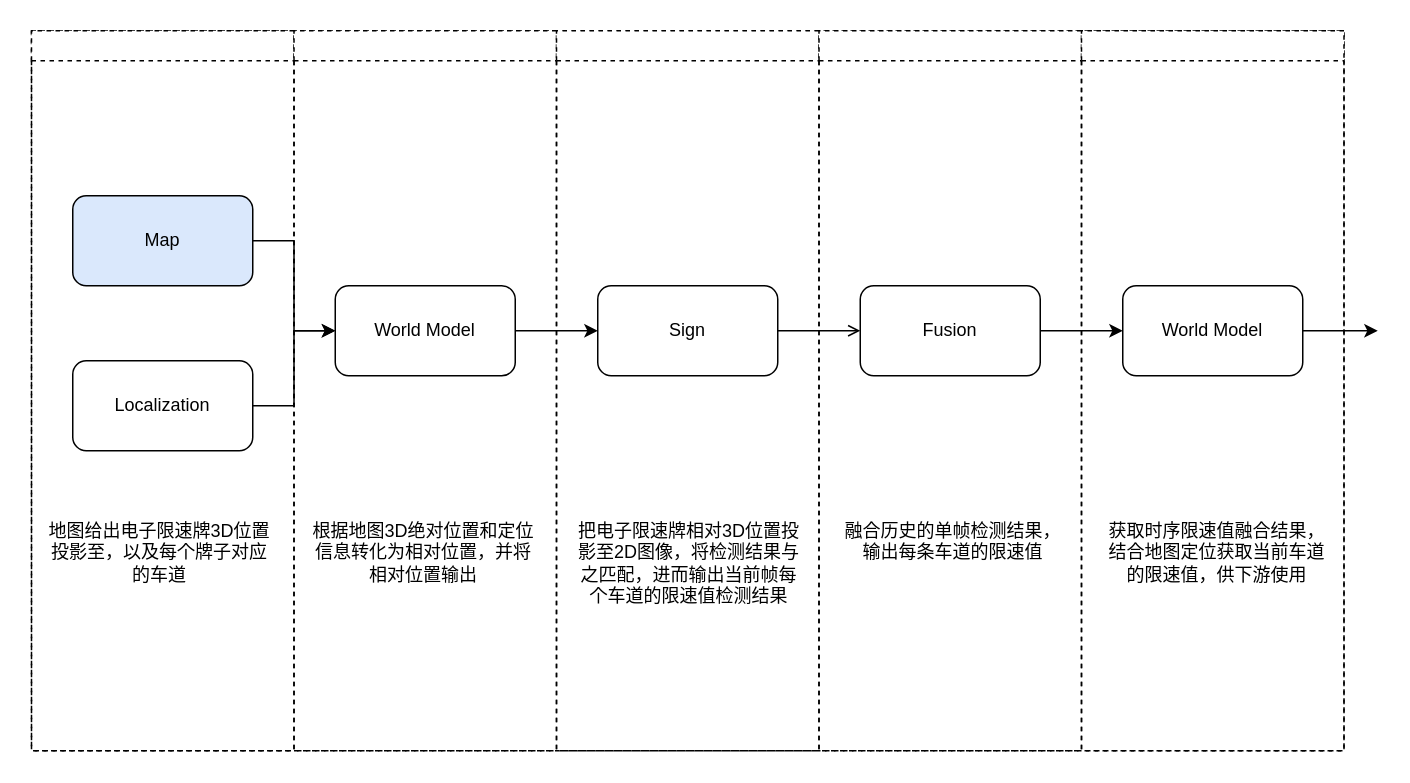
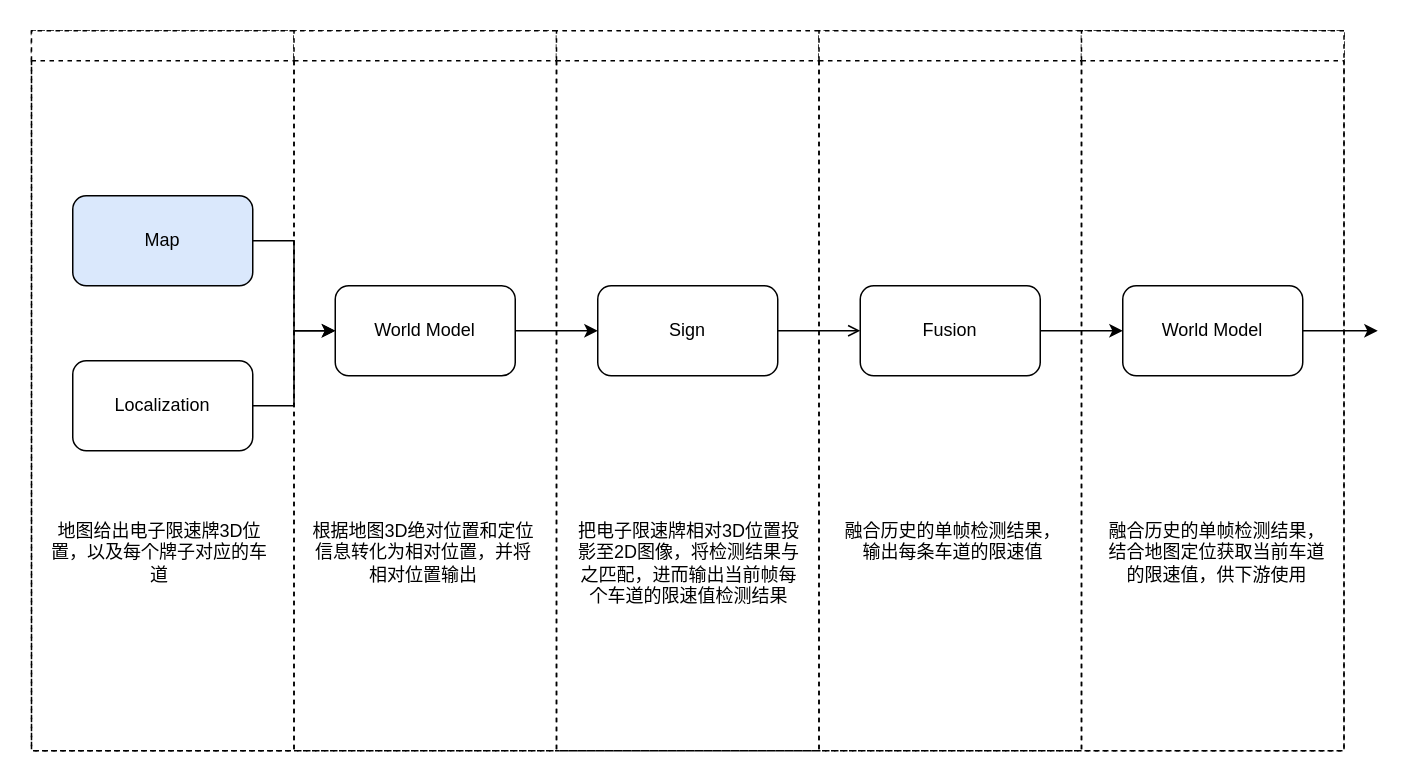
(160, 554) -> (160, 543)
(1217, 554) -> (1217, 554)
